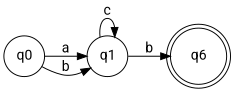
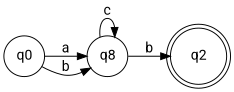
(107, 56) -> (107, 56)
(199, 56) -> (199, 56)
